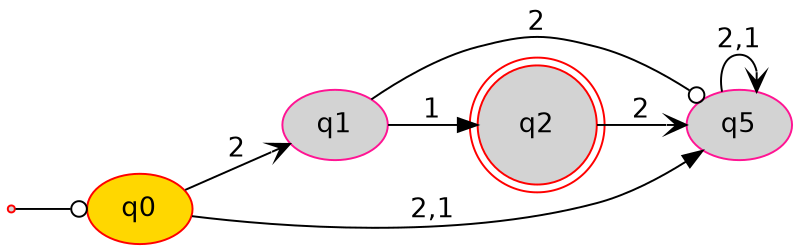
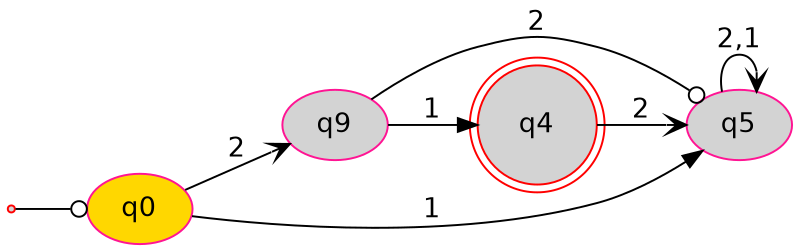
(335, 125) -> (335, 125)
(537, 125) -> (537, 125)
(140, 209) -> (140, 209)
(433, 210) -> (433, 210)
